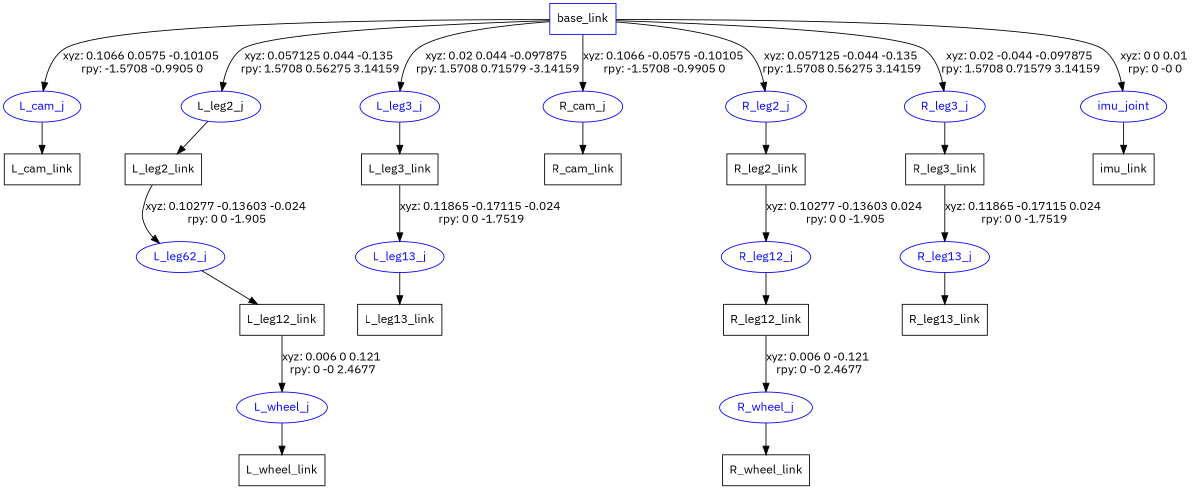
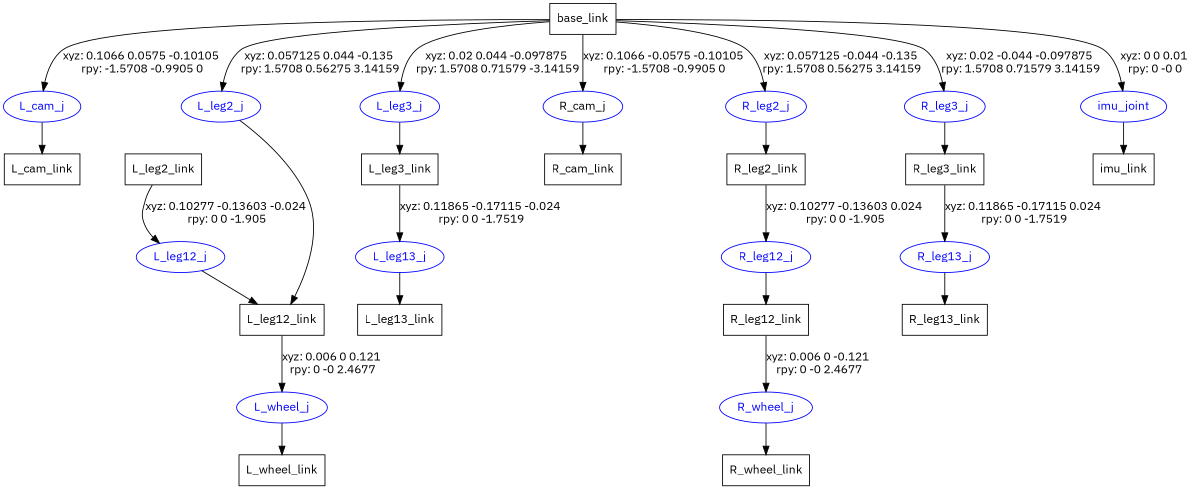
(583, 19) -> (583, 19)
(221, 107) -> (221, 107)
(196, 134) -> (307, 197)
(181, 257) -> (181, 257)
